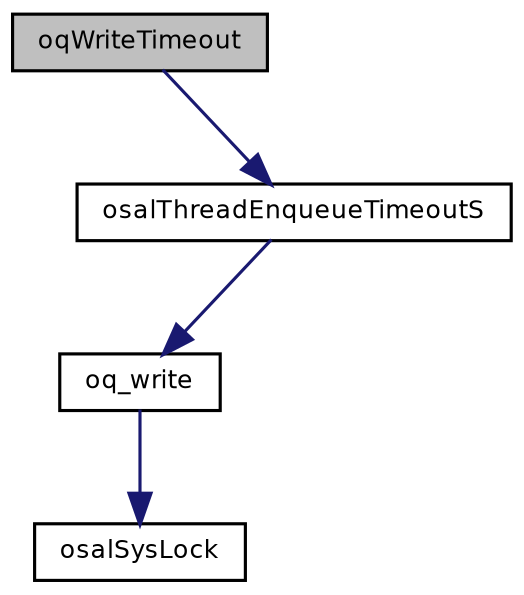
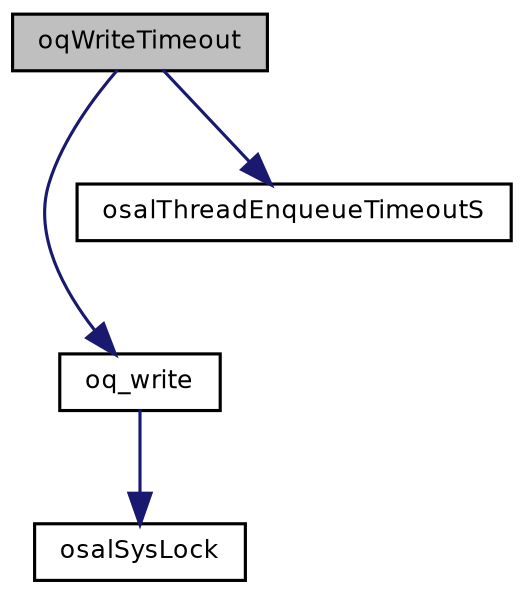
(228, 286) -> (46, 196)
